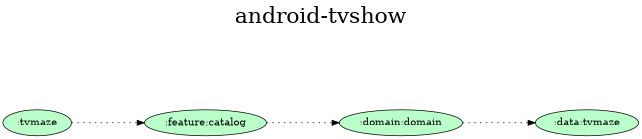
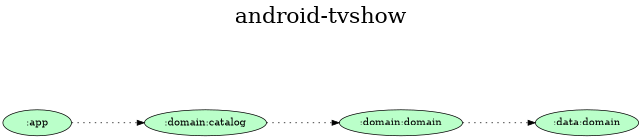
(37, 123) -> (37, 123)
(205, 123) -> (205, 123)
(587, 123) -> (587, 123)
